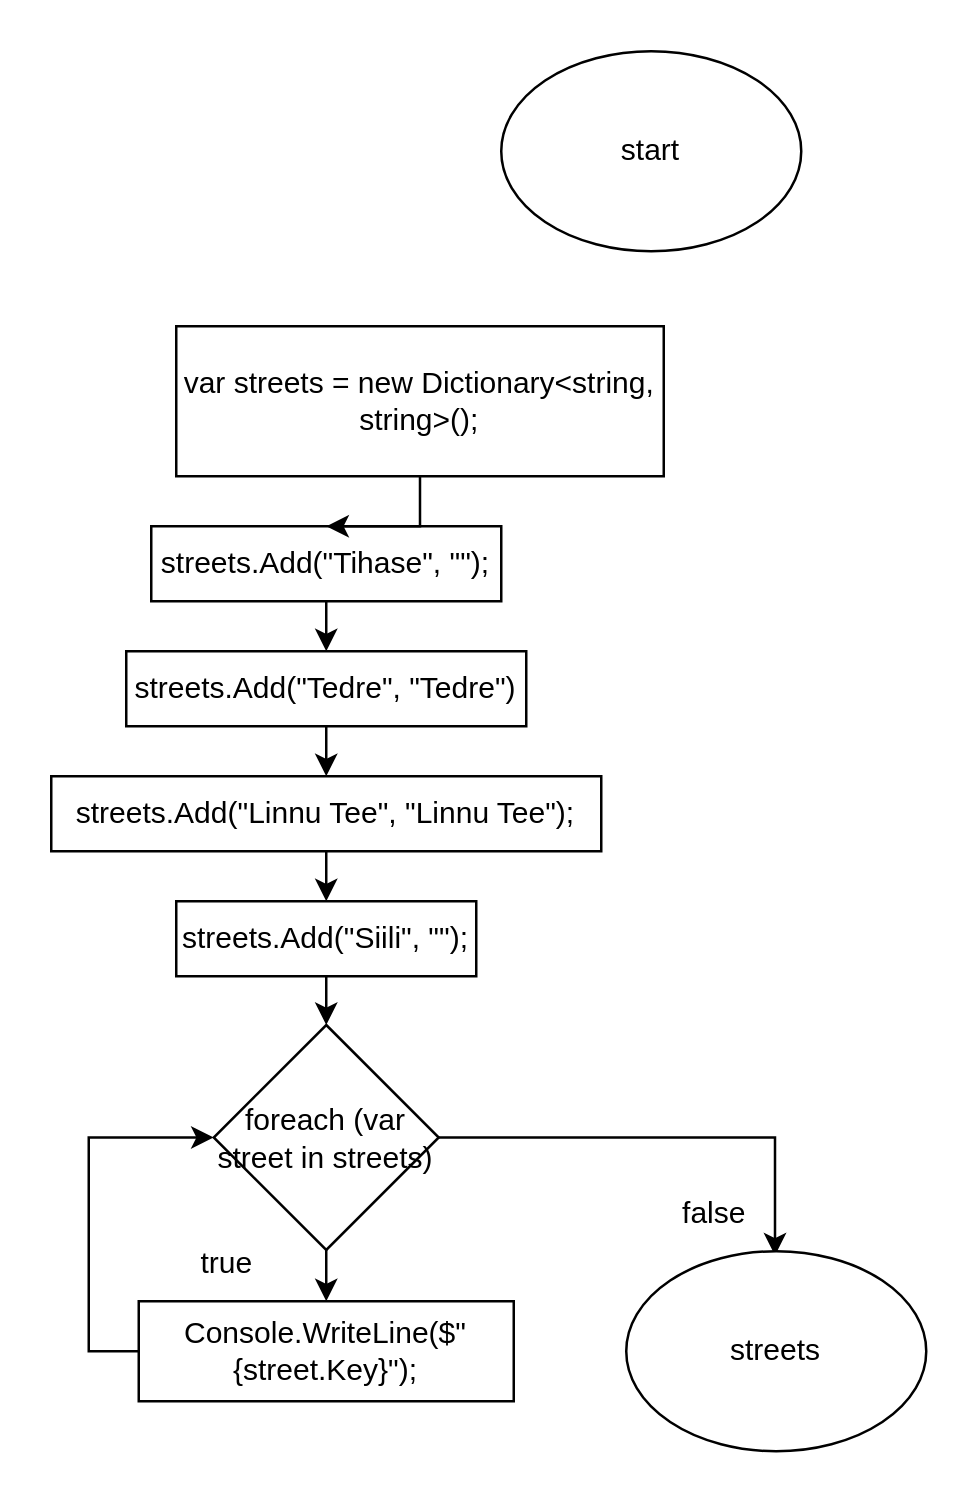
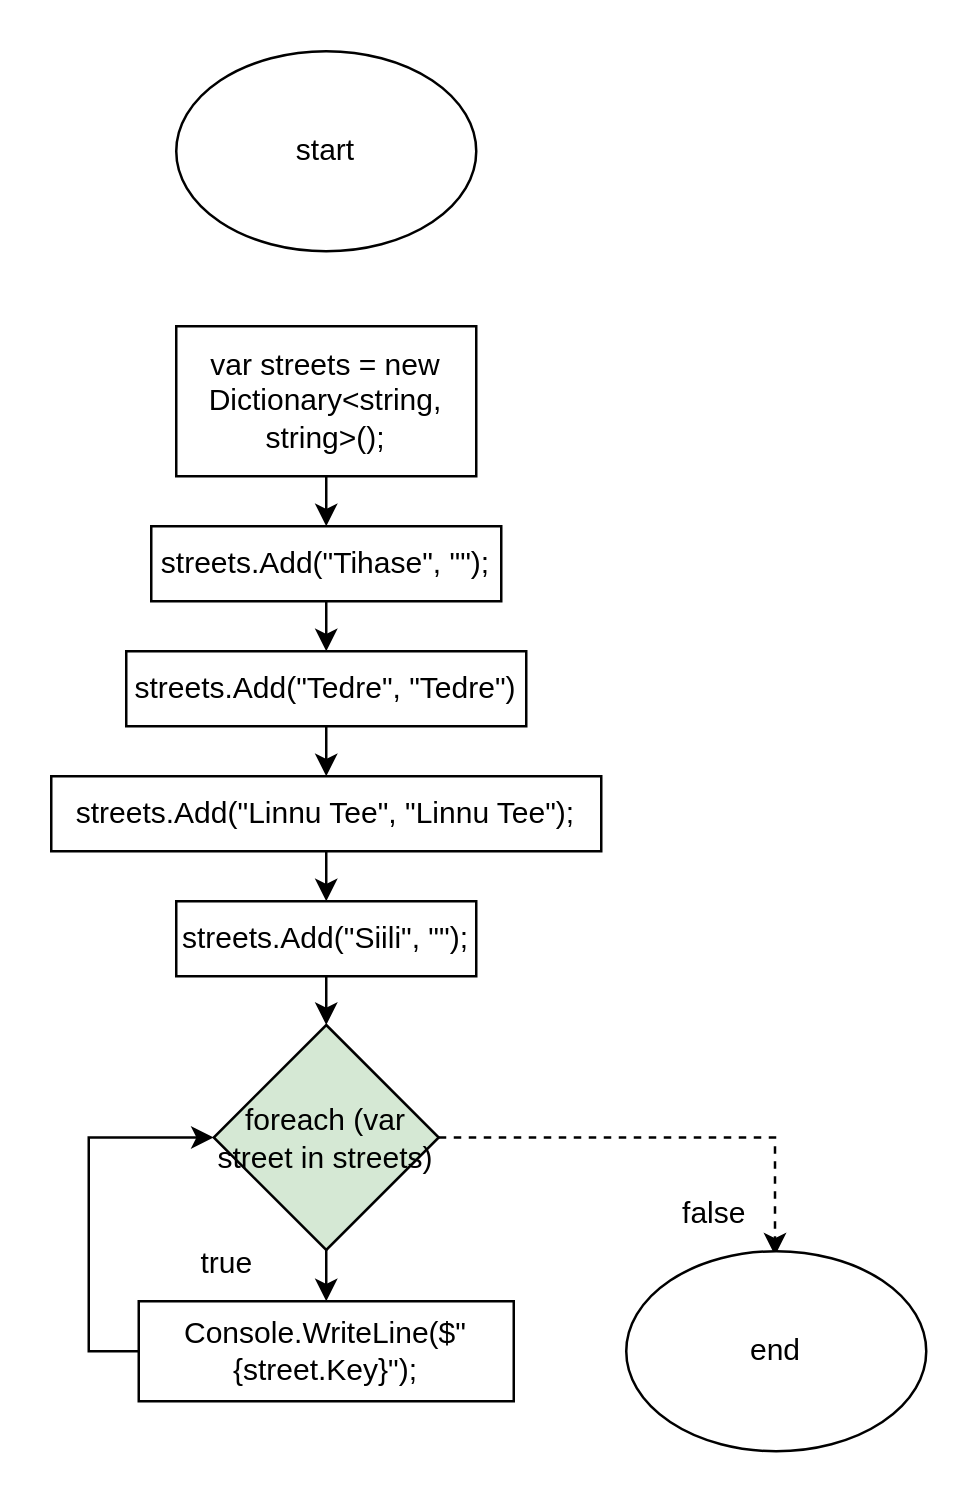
(651, 151) -> (326, 151)
(420, 401) -> (326, 401)
(326, 1138) -> (326, 1138)
(659, 1138) -> (659, 1138)
(776, 1351) -> (776, 1351)
